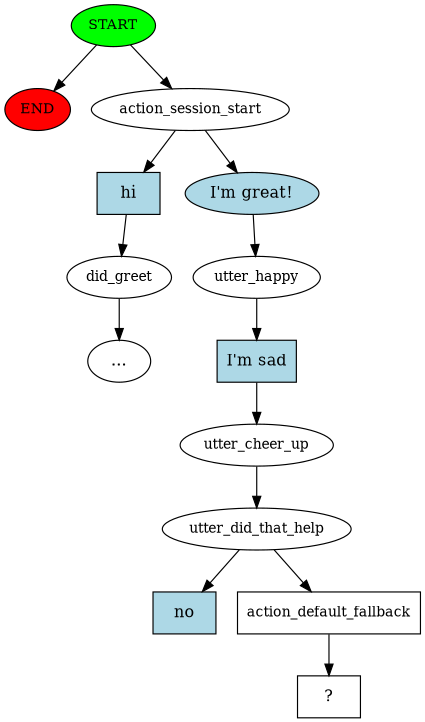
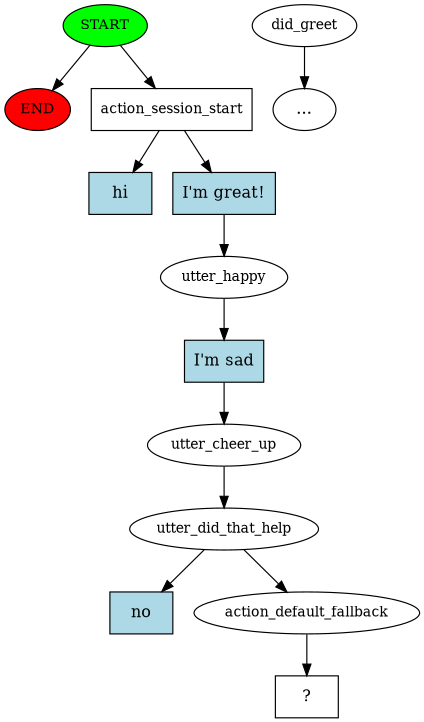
(190, 110) -> (172, 110)
(252, 193) -> (224, 193)
(125, 230) -> none
(329, 613) -> (307, 613)
